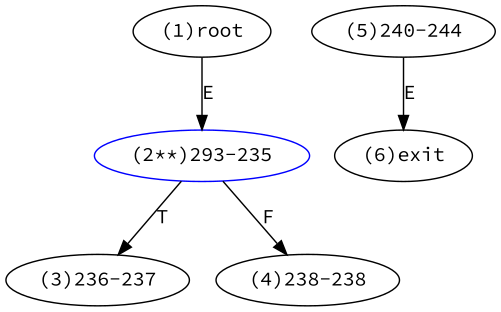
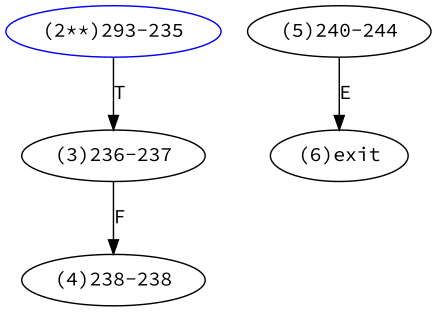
(202, 31) -> none
(250, 212) -> (113, 211)
